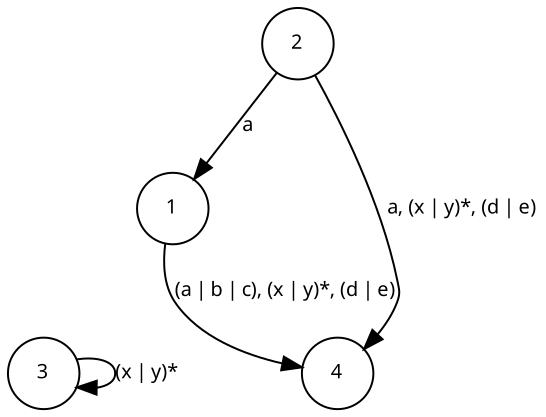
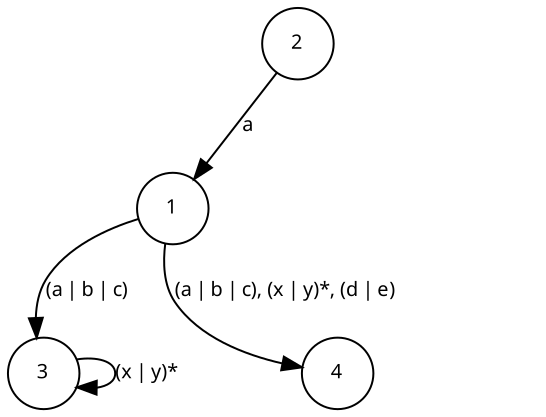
(374, 203) -> none
none -> (70, 253)
